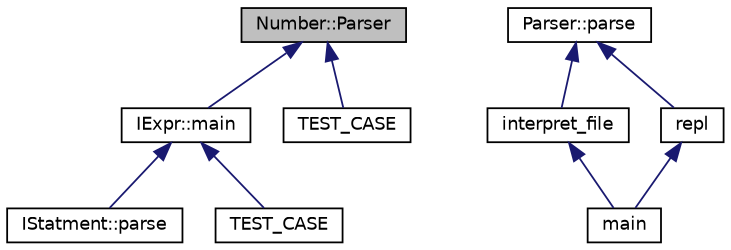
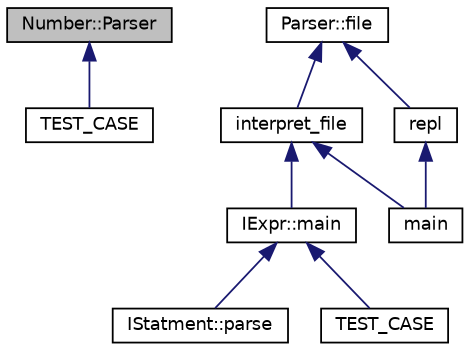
(580, 25) -> (327, 25)
(247, 81) -> (292, 185)
